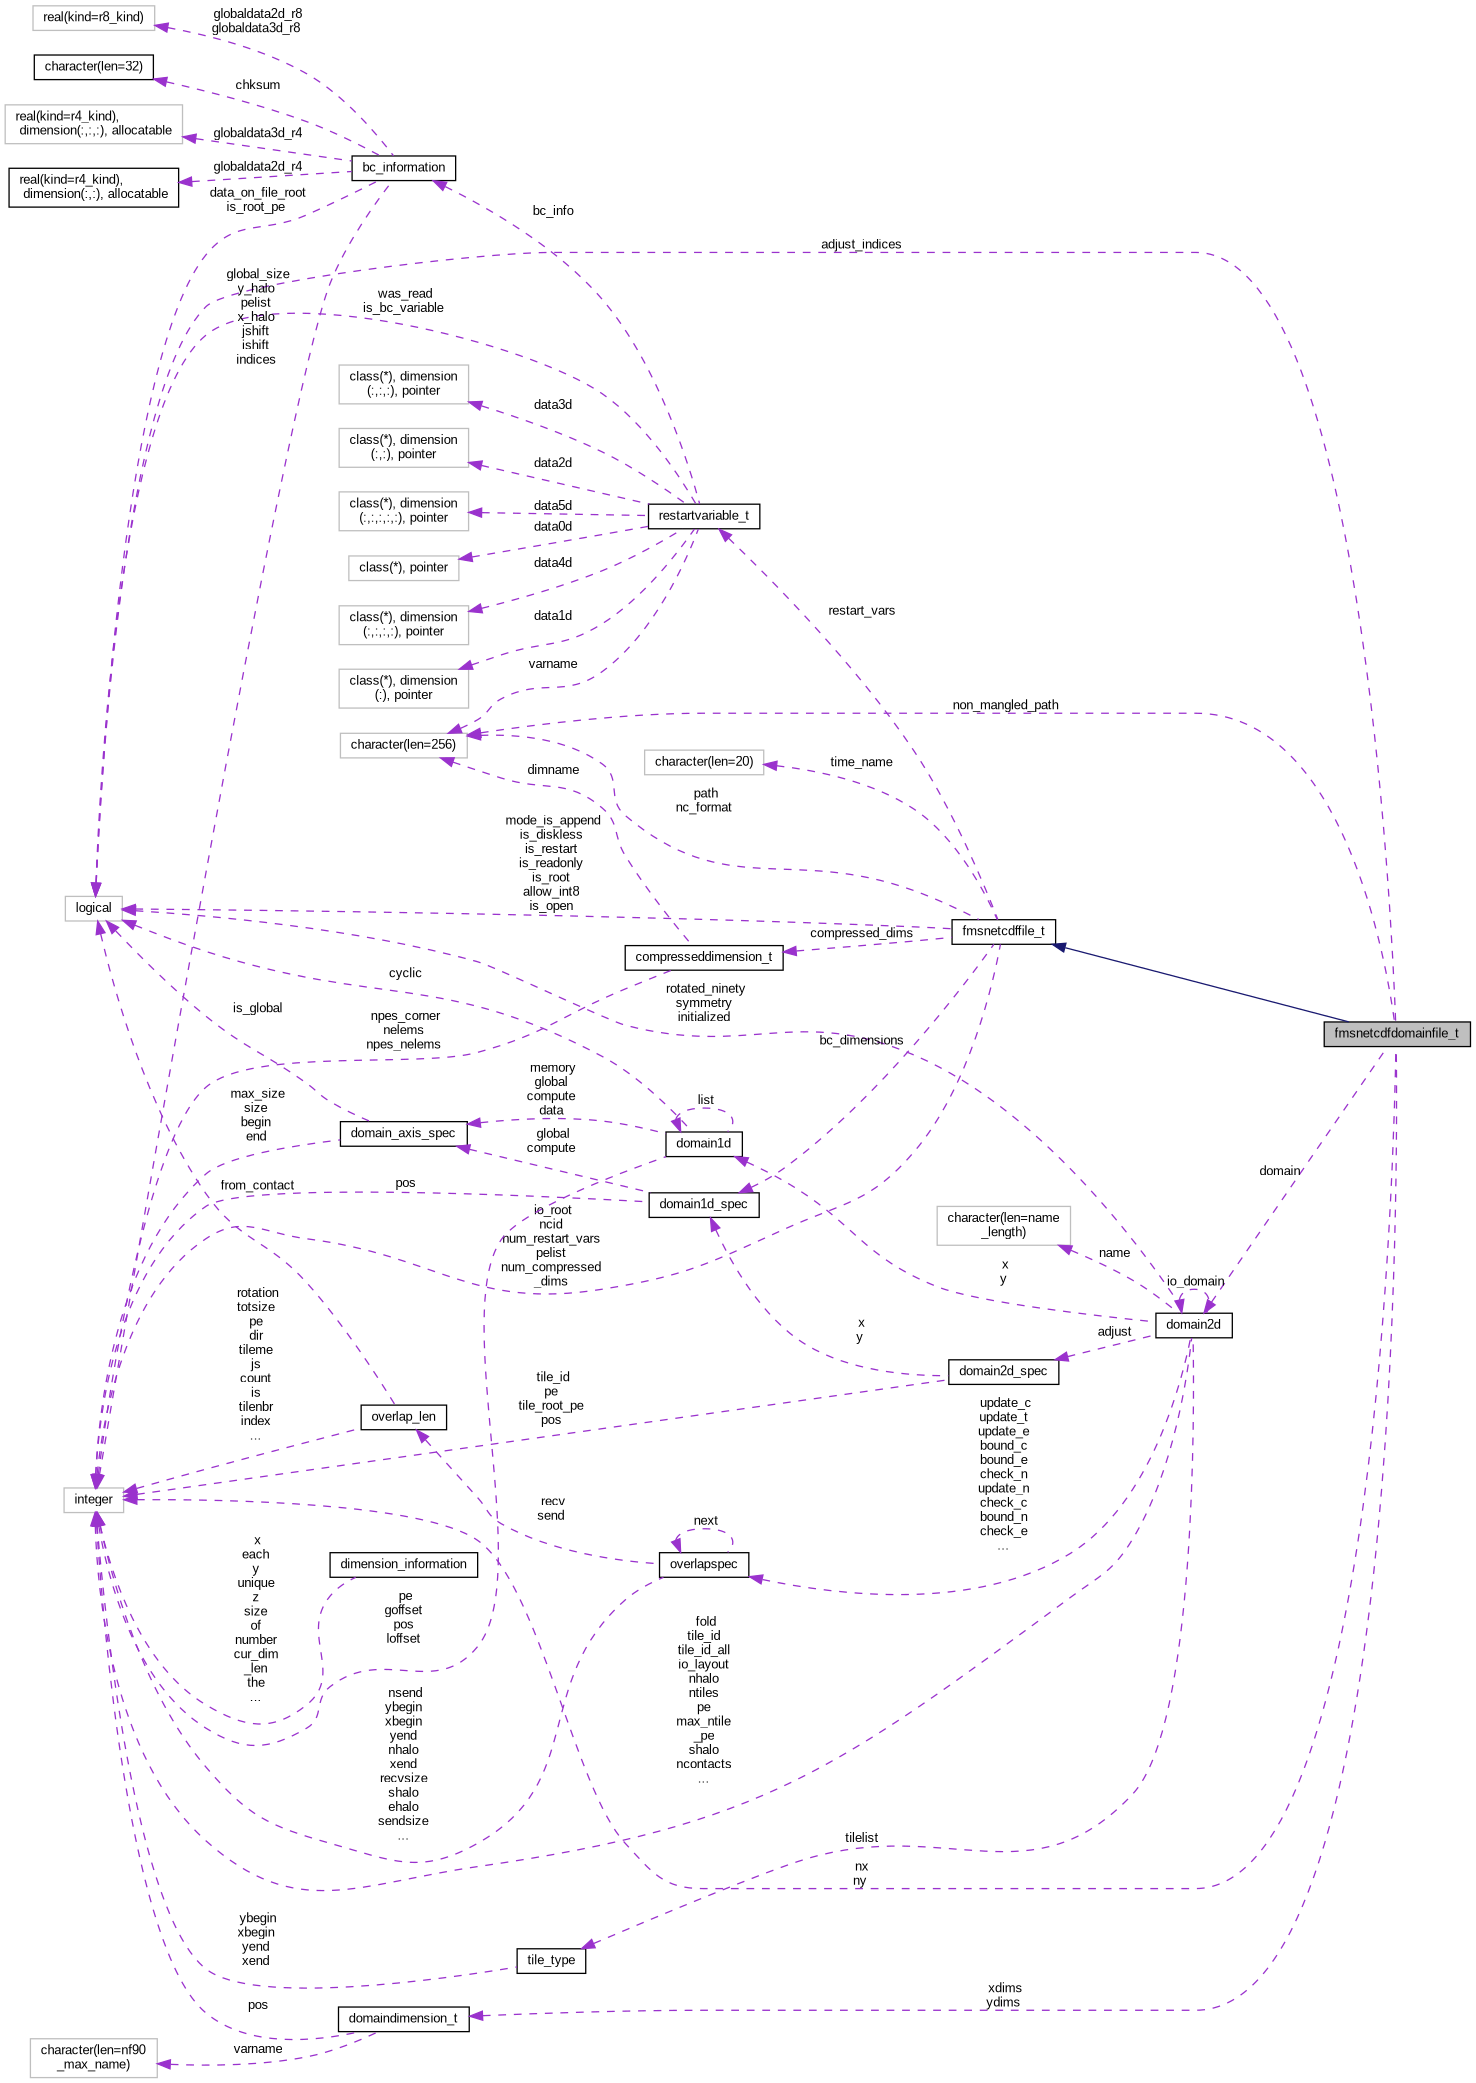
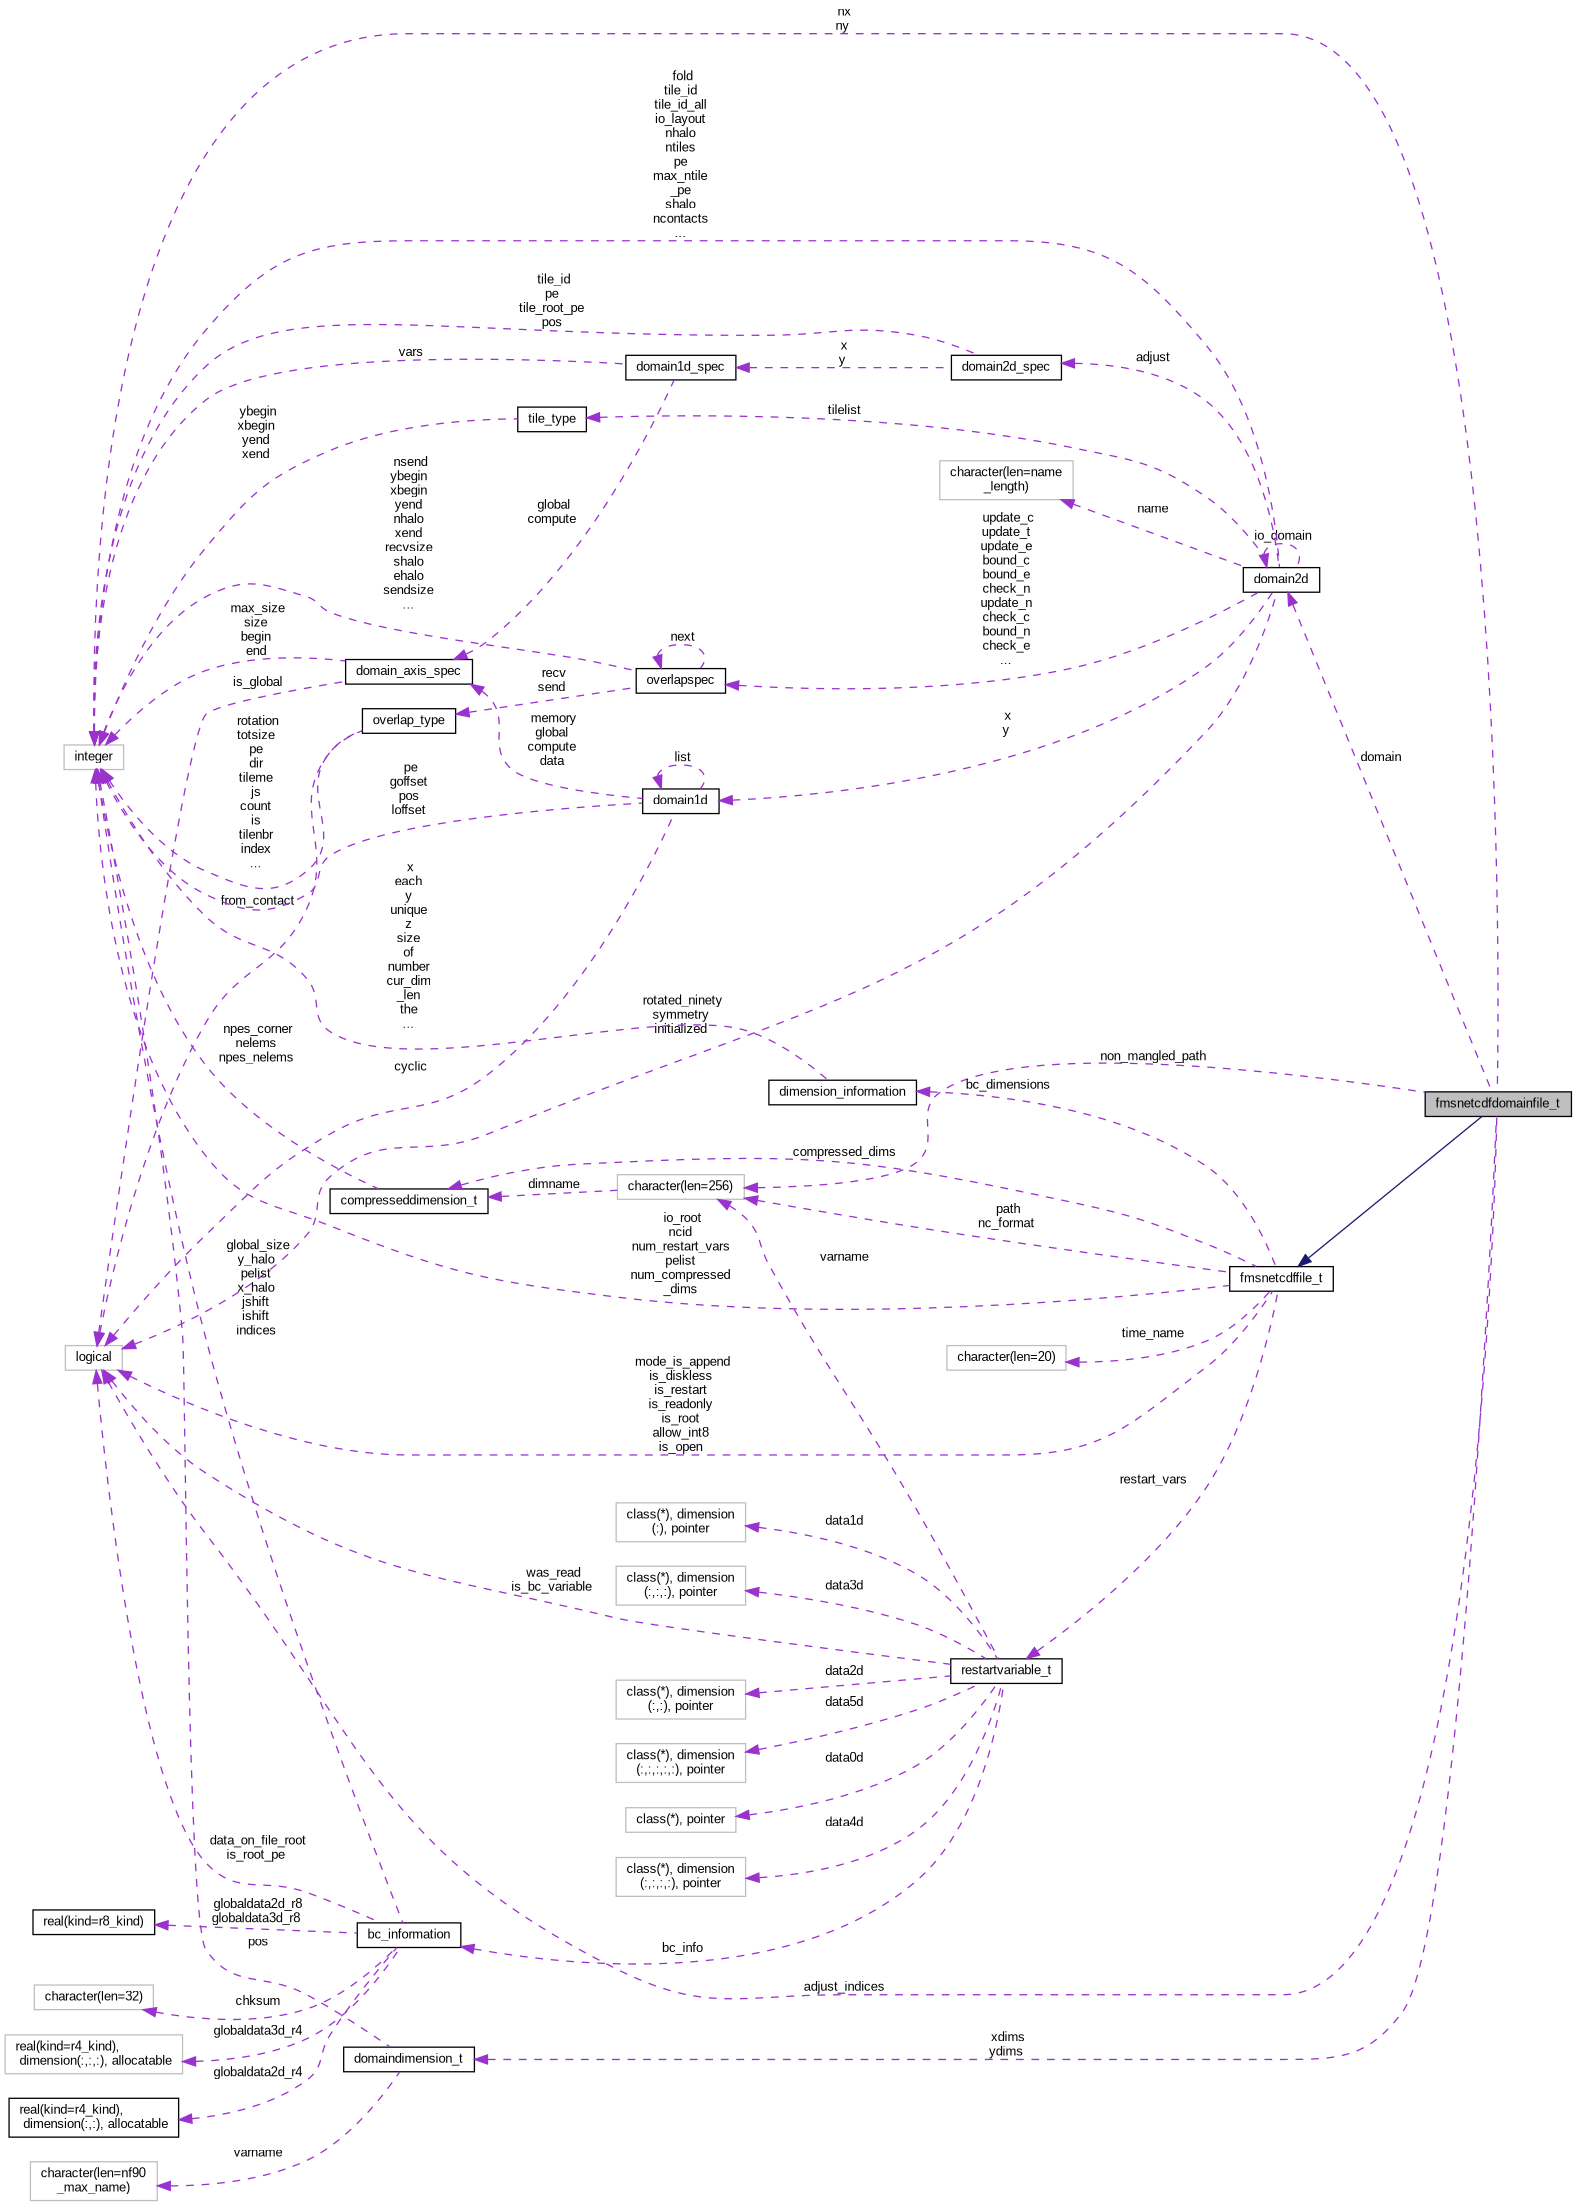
(94, 18) -> (94, 1922)
(94, 67) -> (94, 1997)
(605, 811) -> (559, 1193)
(884, 1078) -> (1132, 1129)
(404, 1184) -> (409, 353)
(404, 1417) -> (409, 721)
